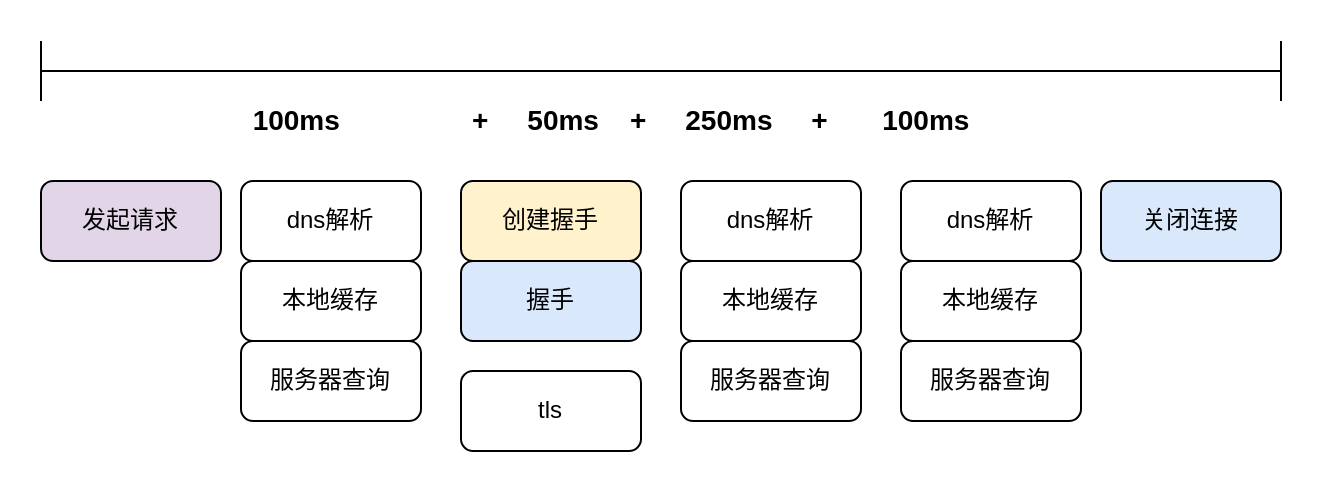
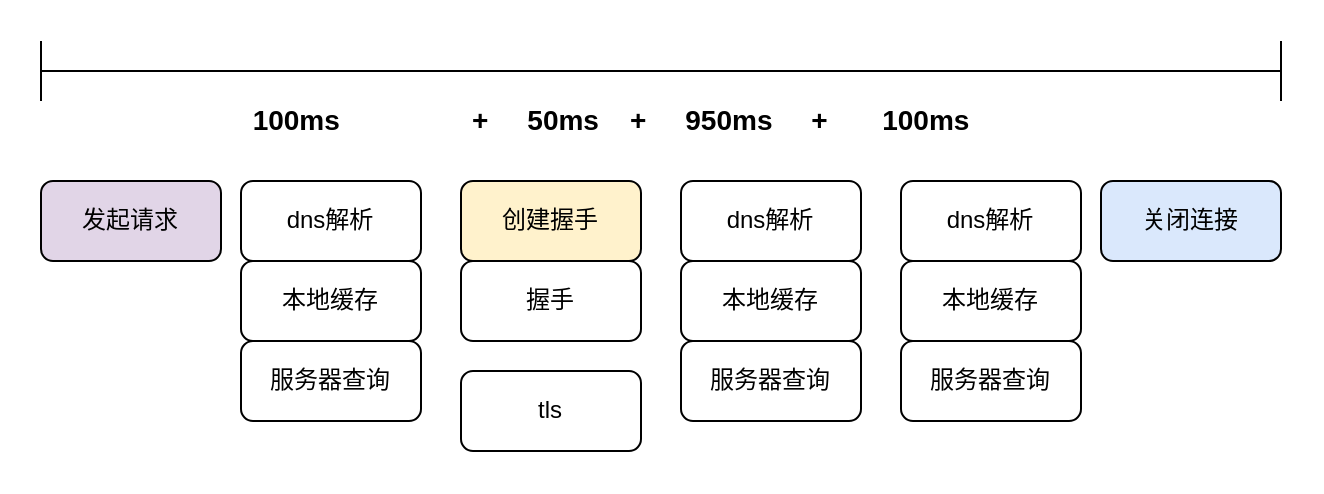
(612, 121) -> (612, 121)
(551, 301) -> (551, 301)
